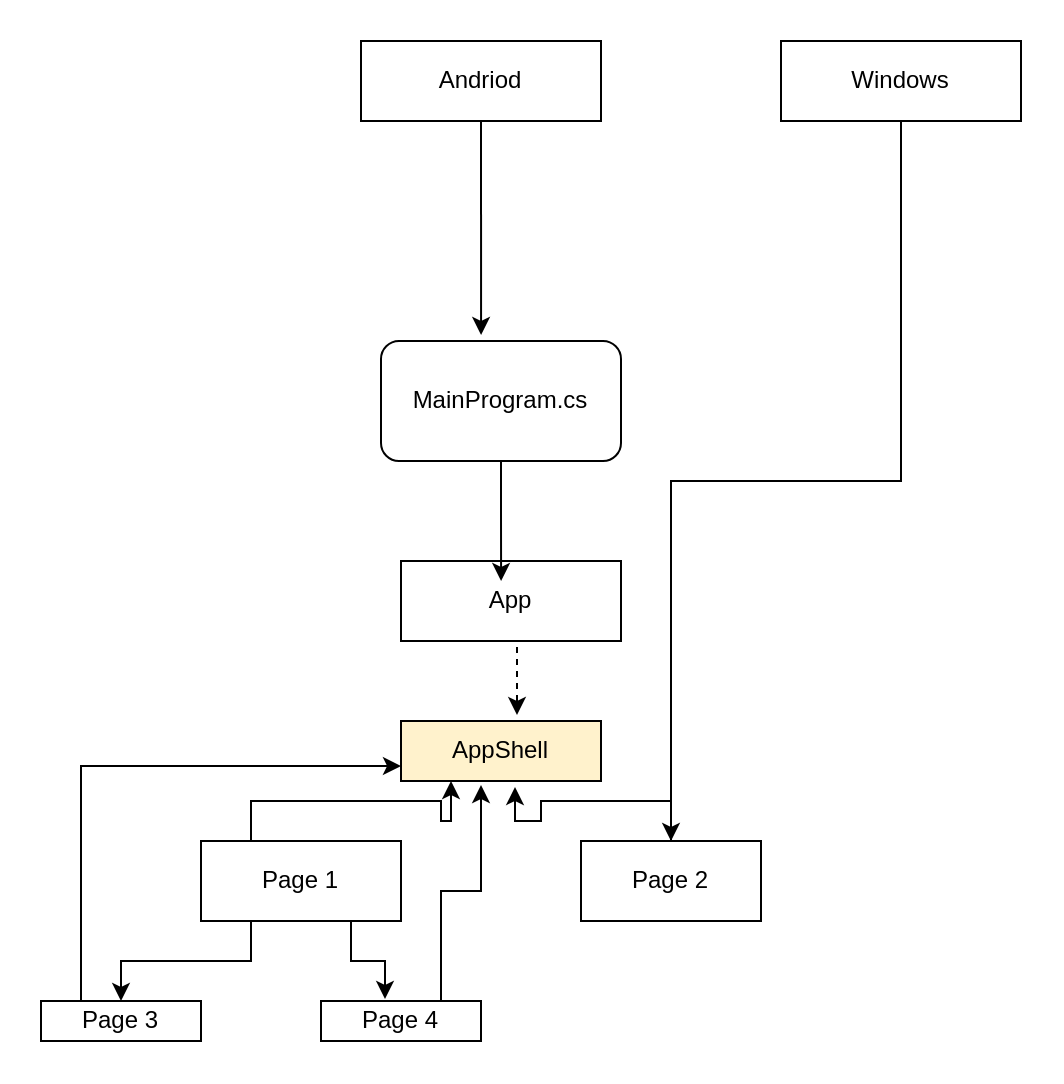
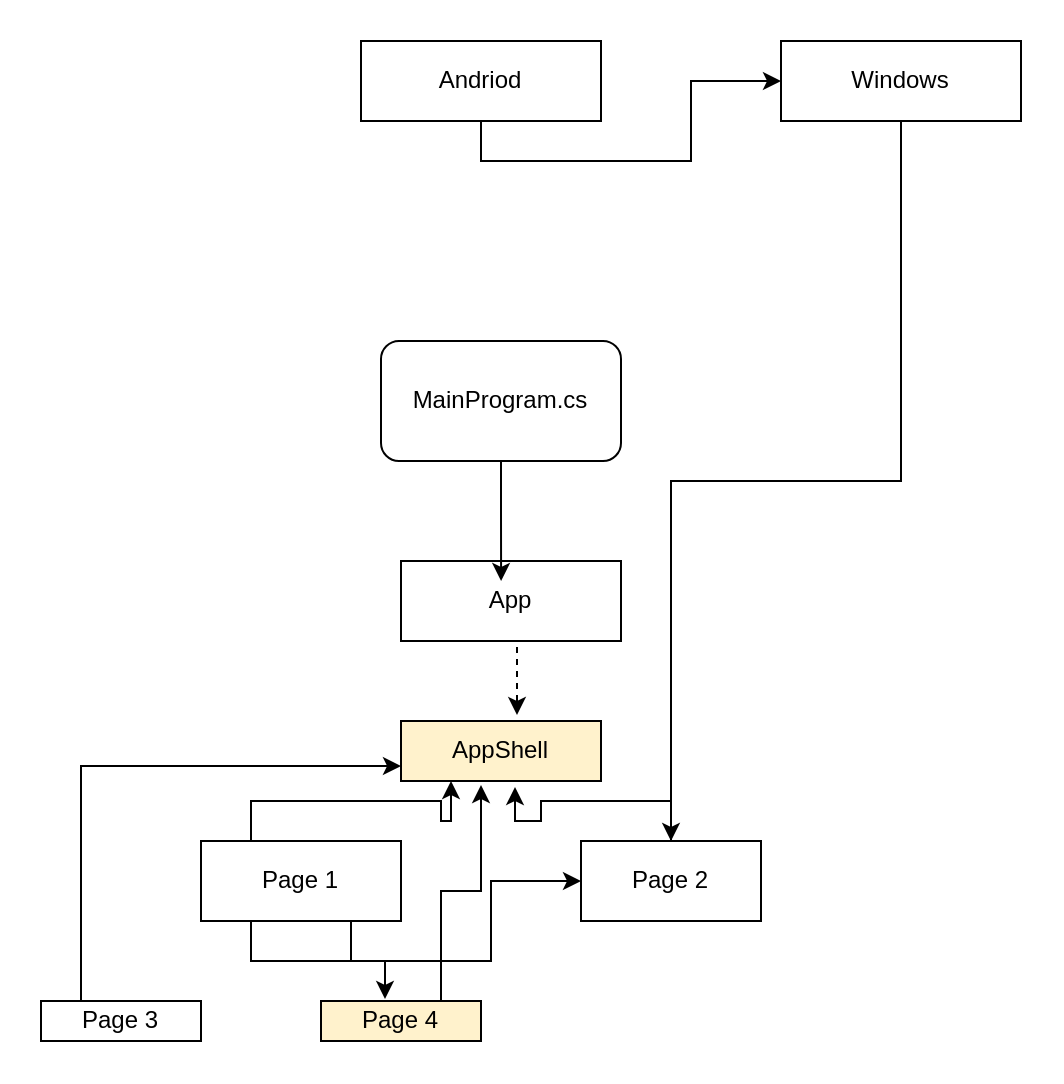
(481, 240) -> (663, 161)
(174, 961) -> (491, 934)
(401, 1021) -> (401, 1021)
